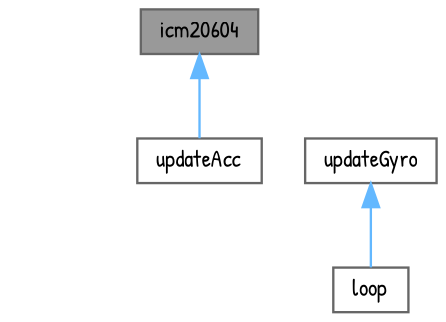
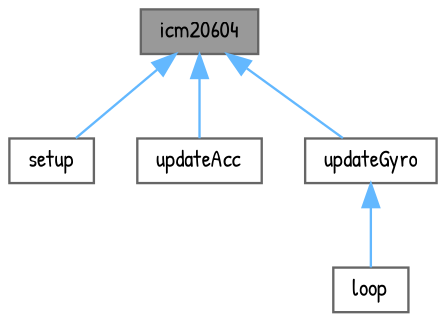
none -> (295, 103)
none -> (52, 161)
